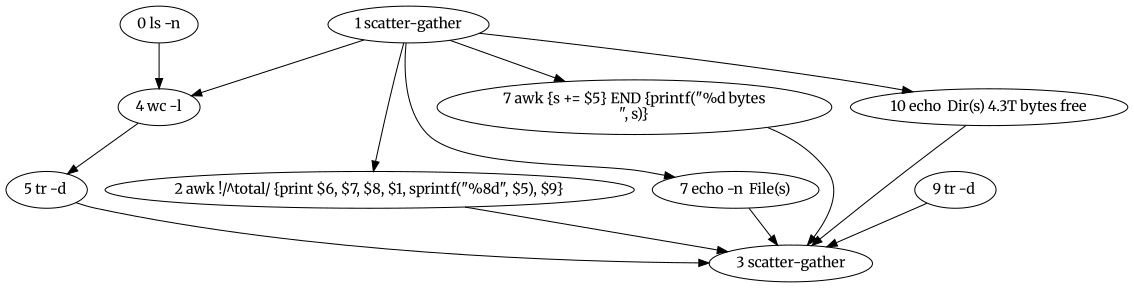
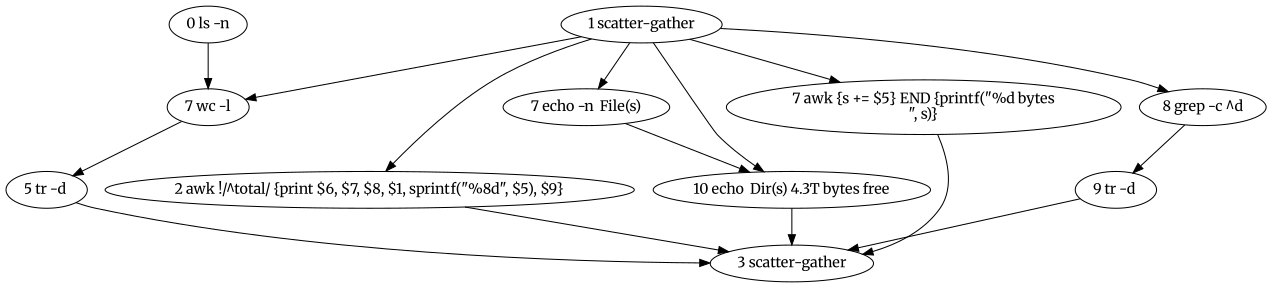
(159, 107) -> (208, 107)
none -> (1203, 107)
(760, 223) -> (683, 146)
